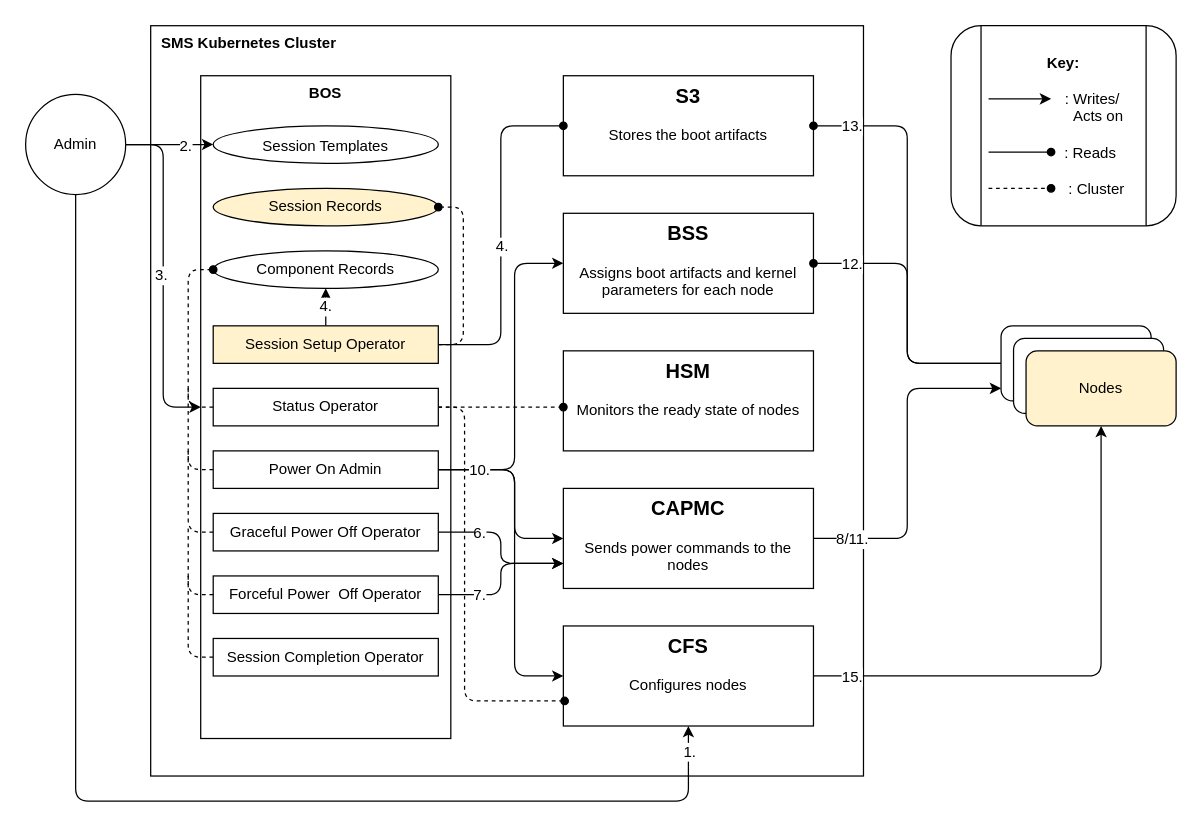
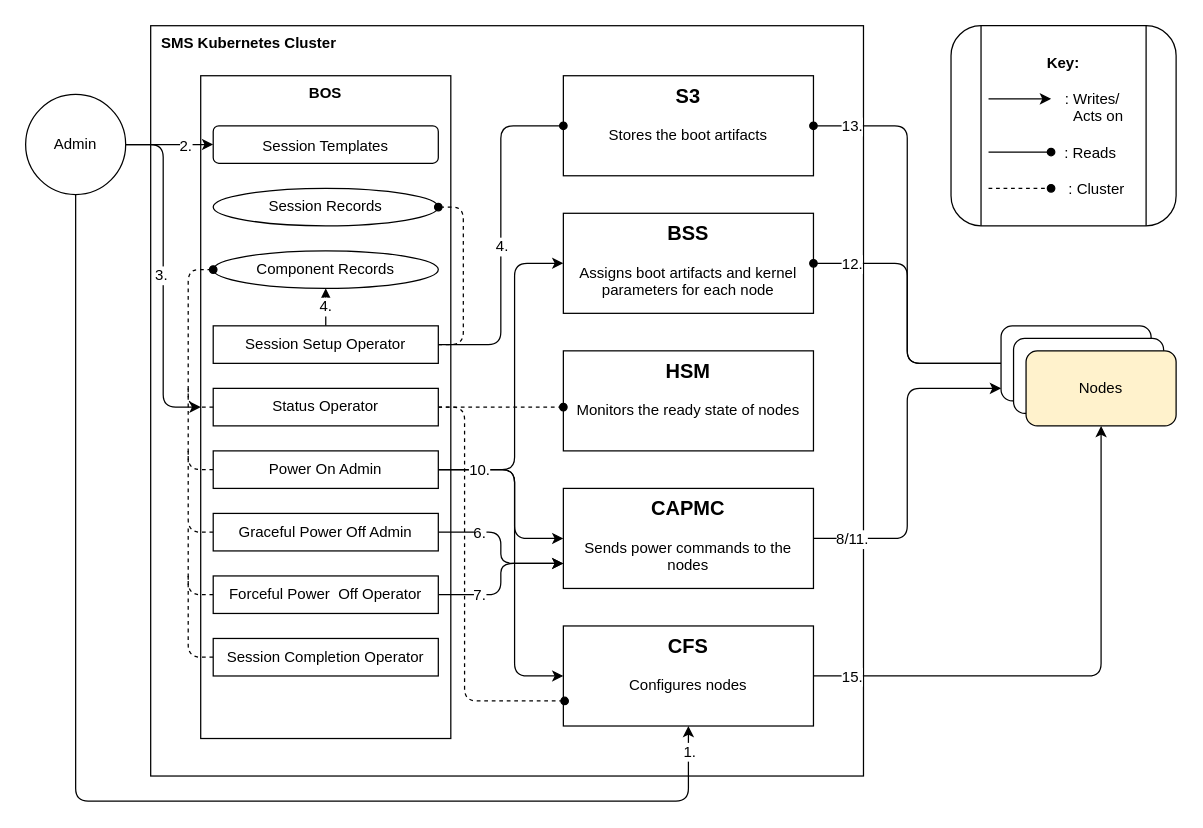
(326, 144) -> (326, 144)
(326, 207) -> (326, 207)
(326, 344) -> (326, 344)
(326, 532) -> (326, 532)
